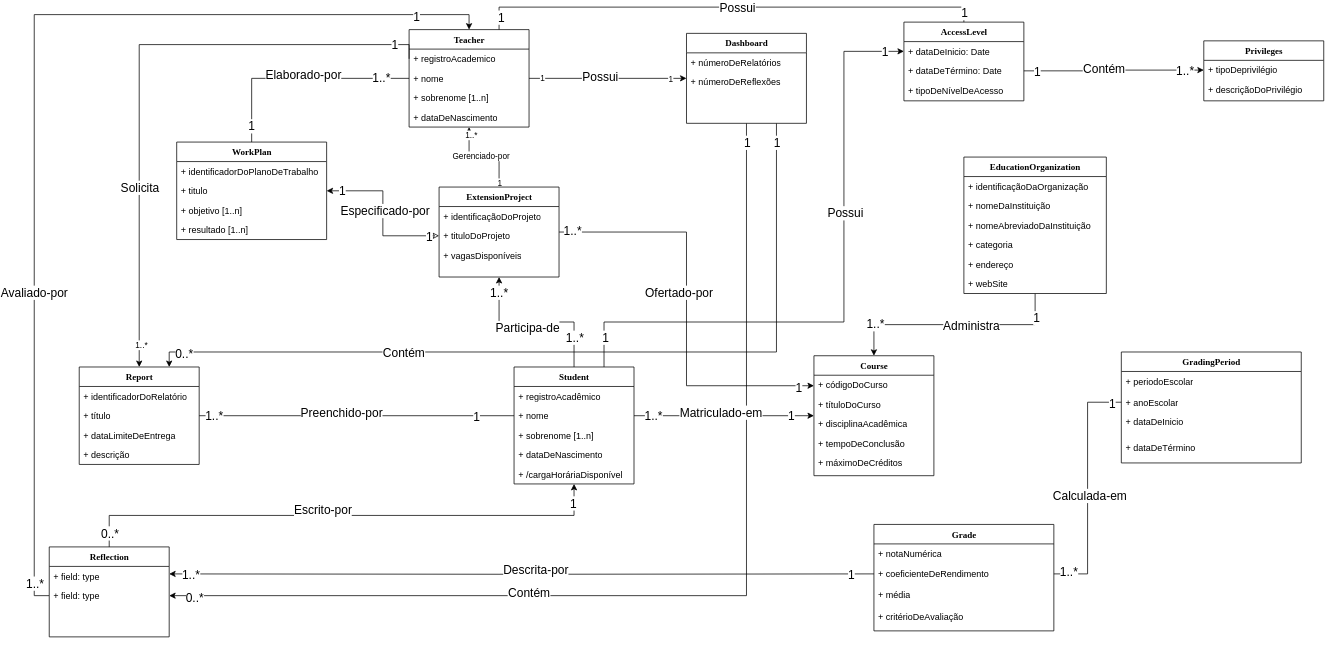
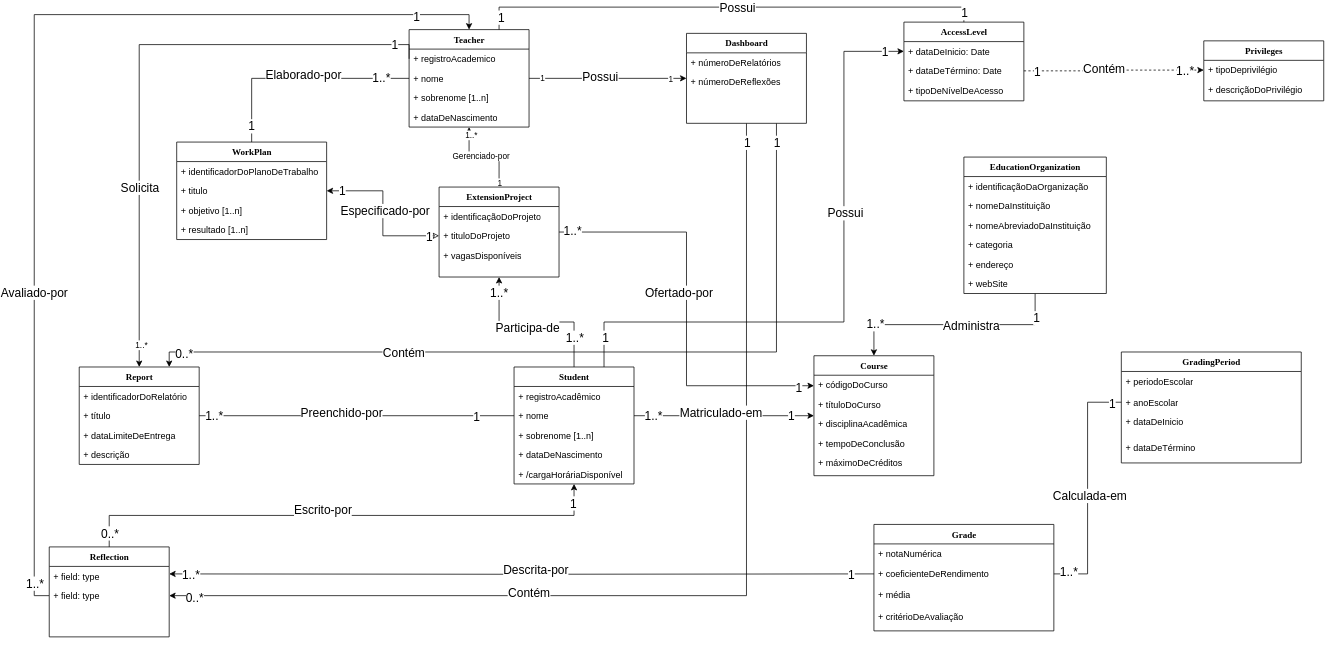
(1053, 71) -> (1053, 71)
